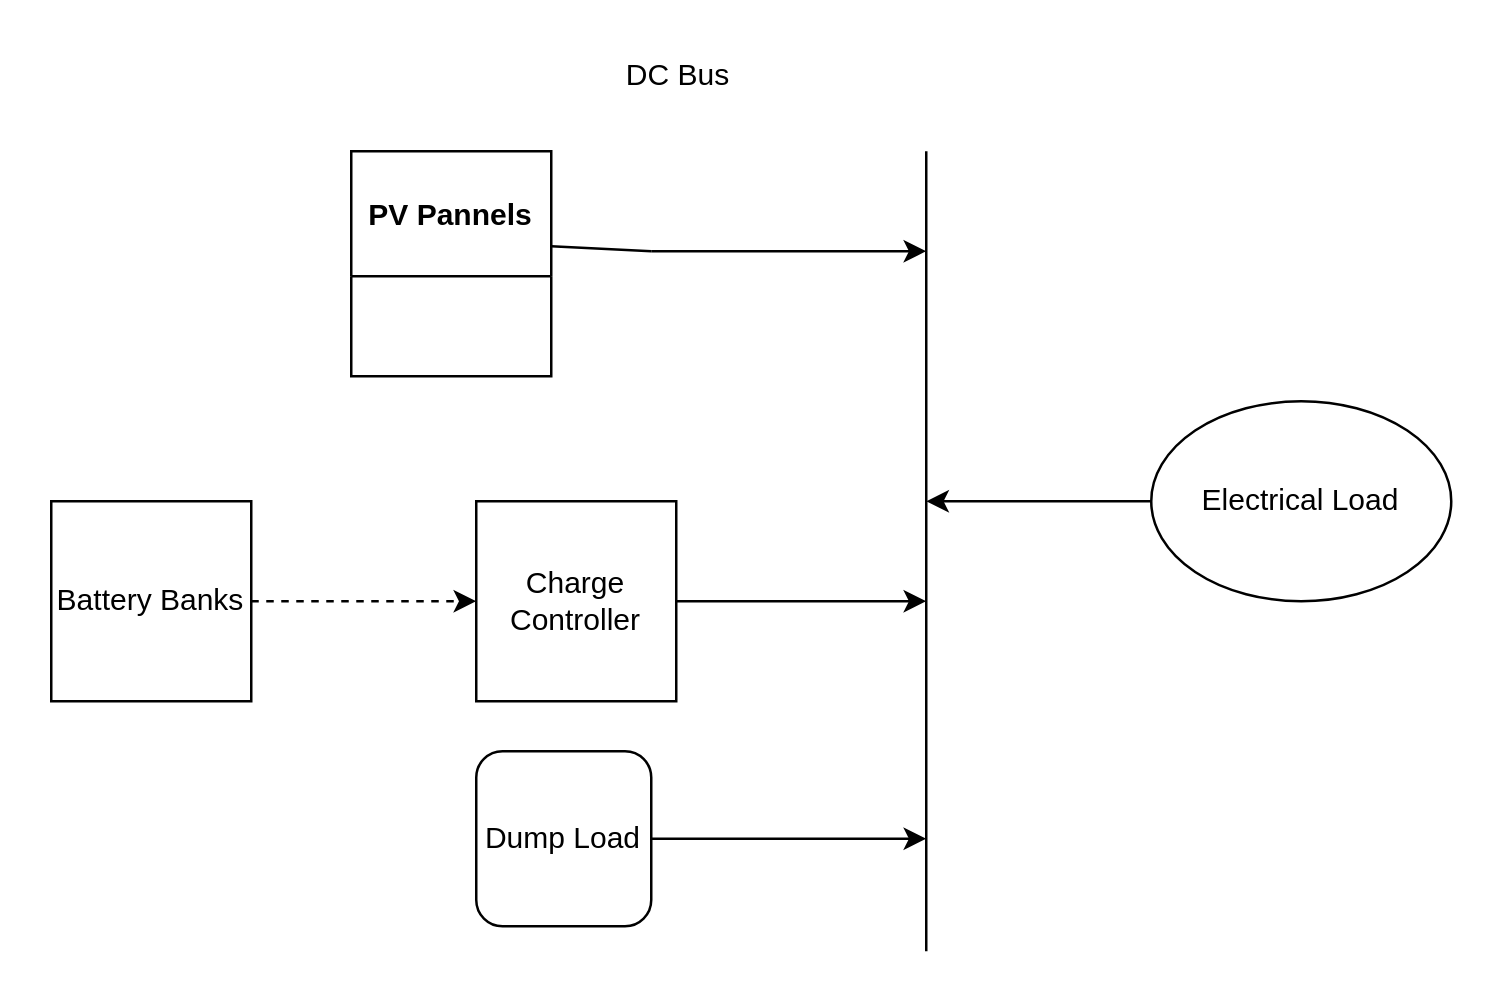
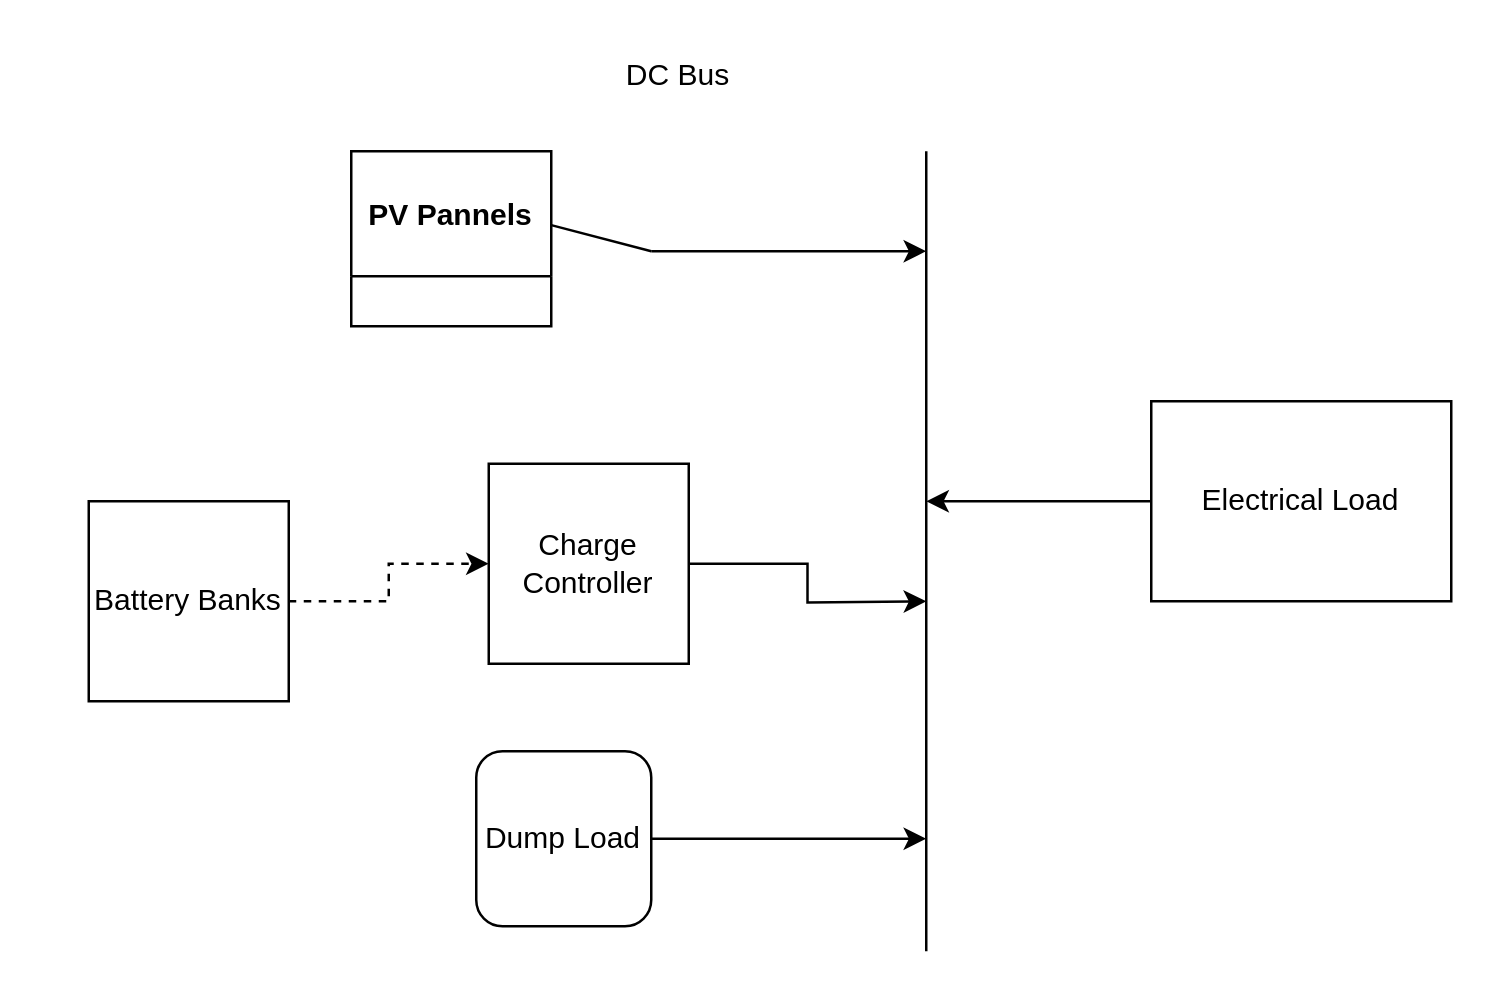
(451, 264) -> (451, 239)
(1301, 501) -> (1301, 501)
(151, 601) -> (189, 601)
(576, 601) -> (589, 564)
